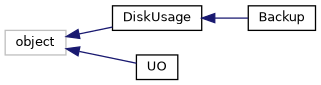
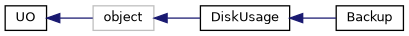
(108, 57) -> (76, 18)
